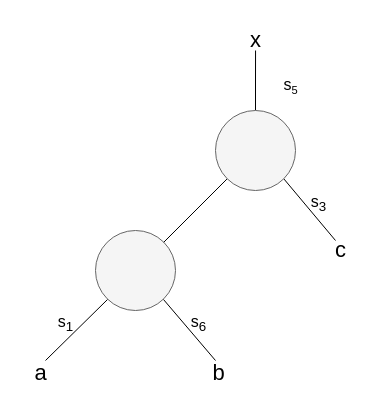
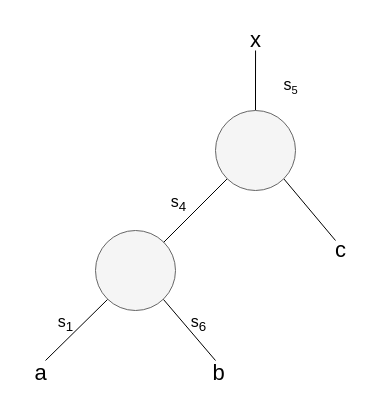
none -> (179, 204)
(319, 204) -> none
